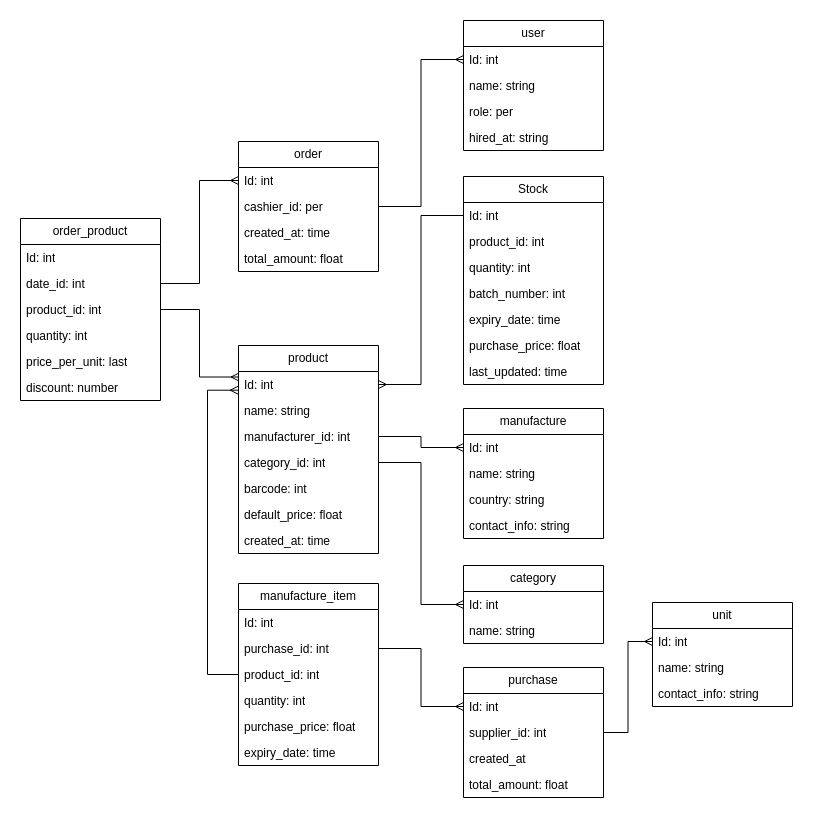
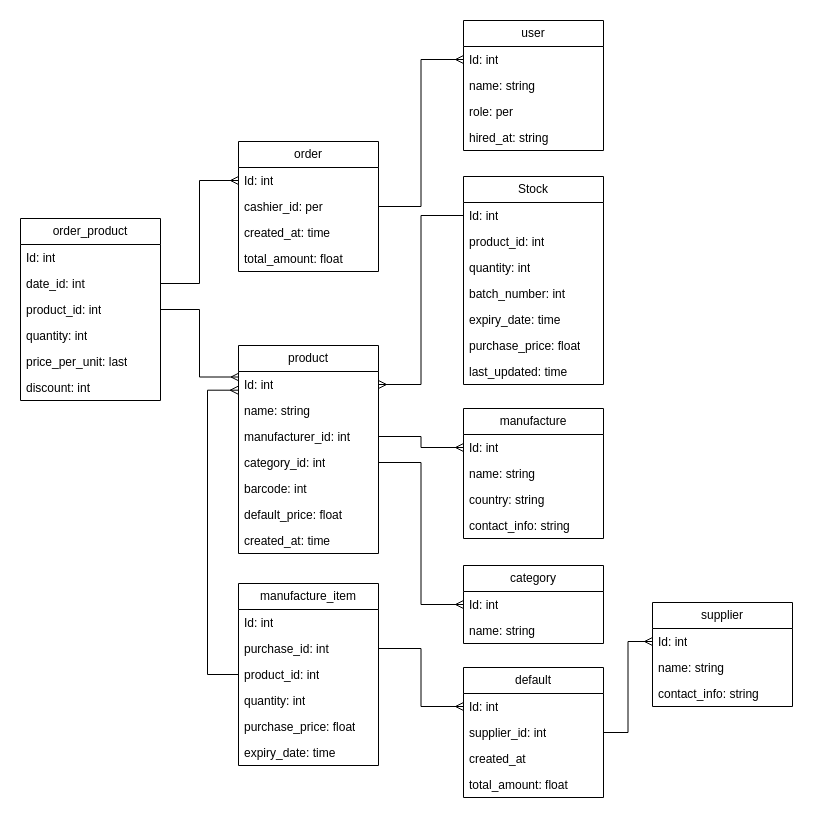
(76, 389) -> (64, 389)
(723, 616) -> (723, 616)
(534, 681) -> (534, 681)
